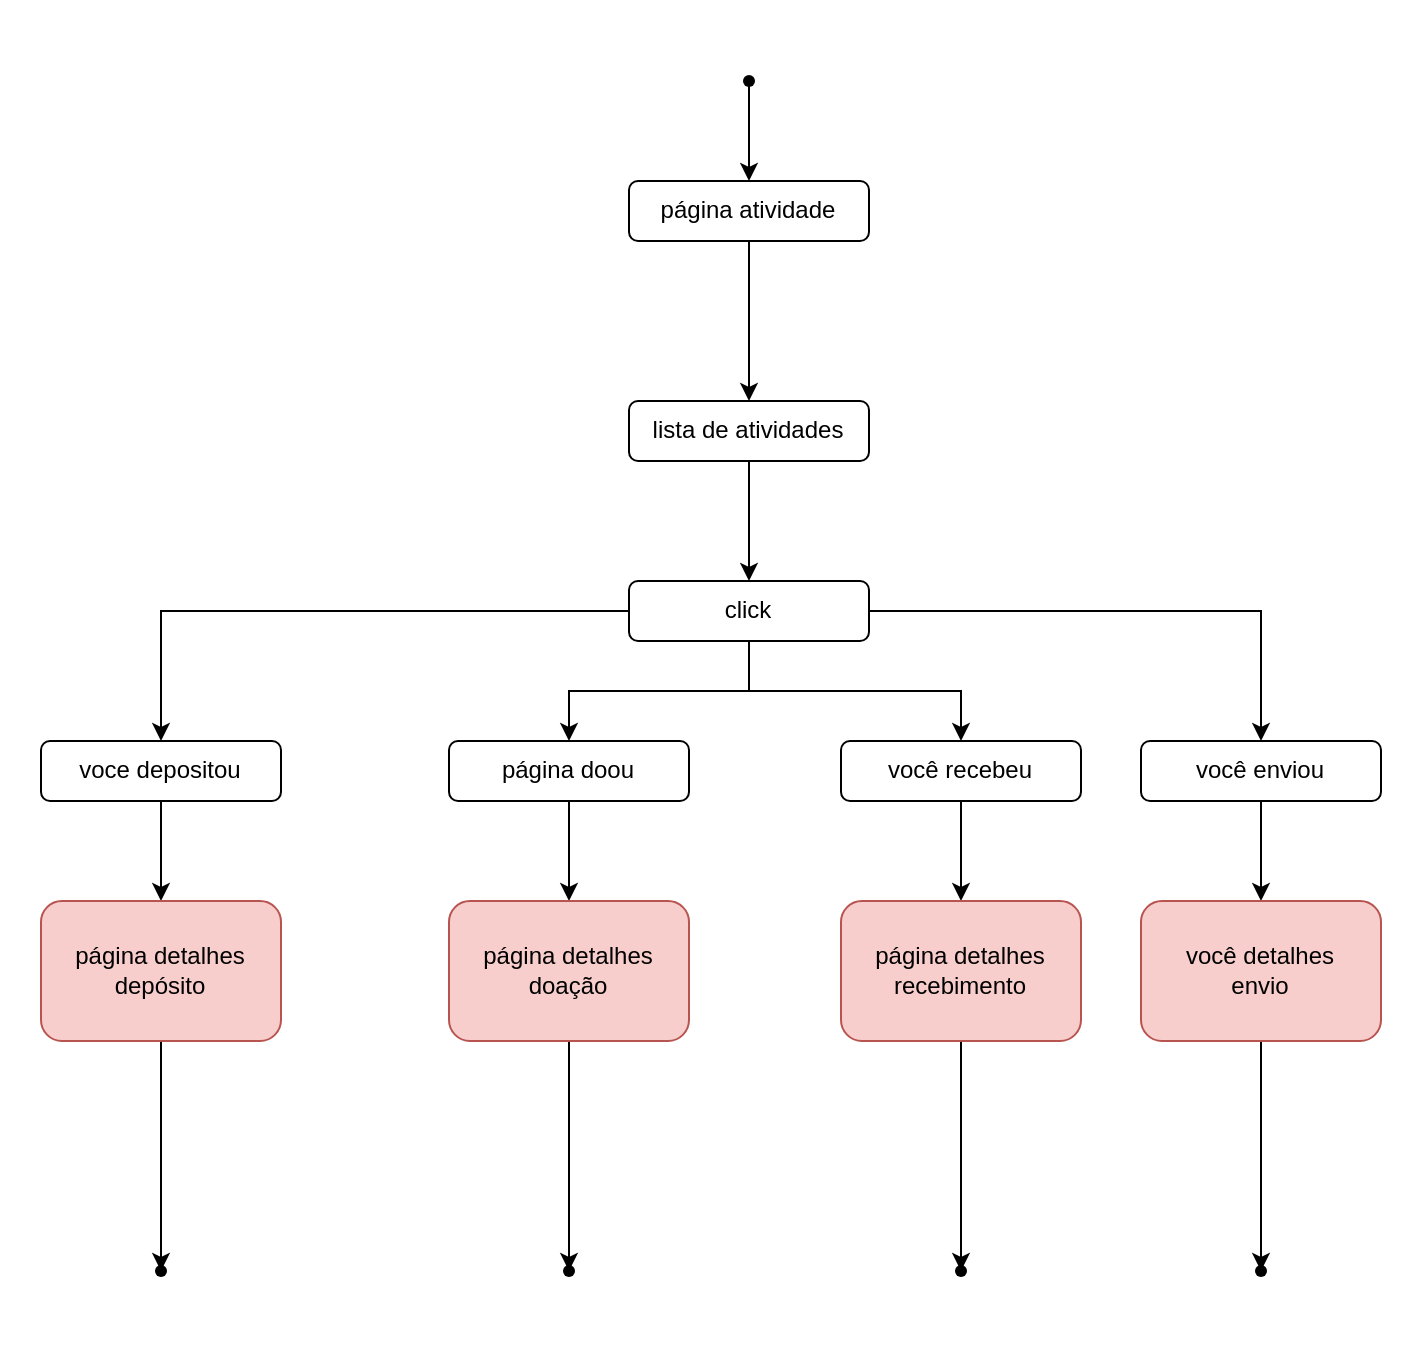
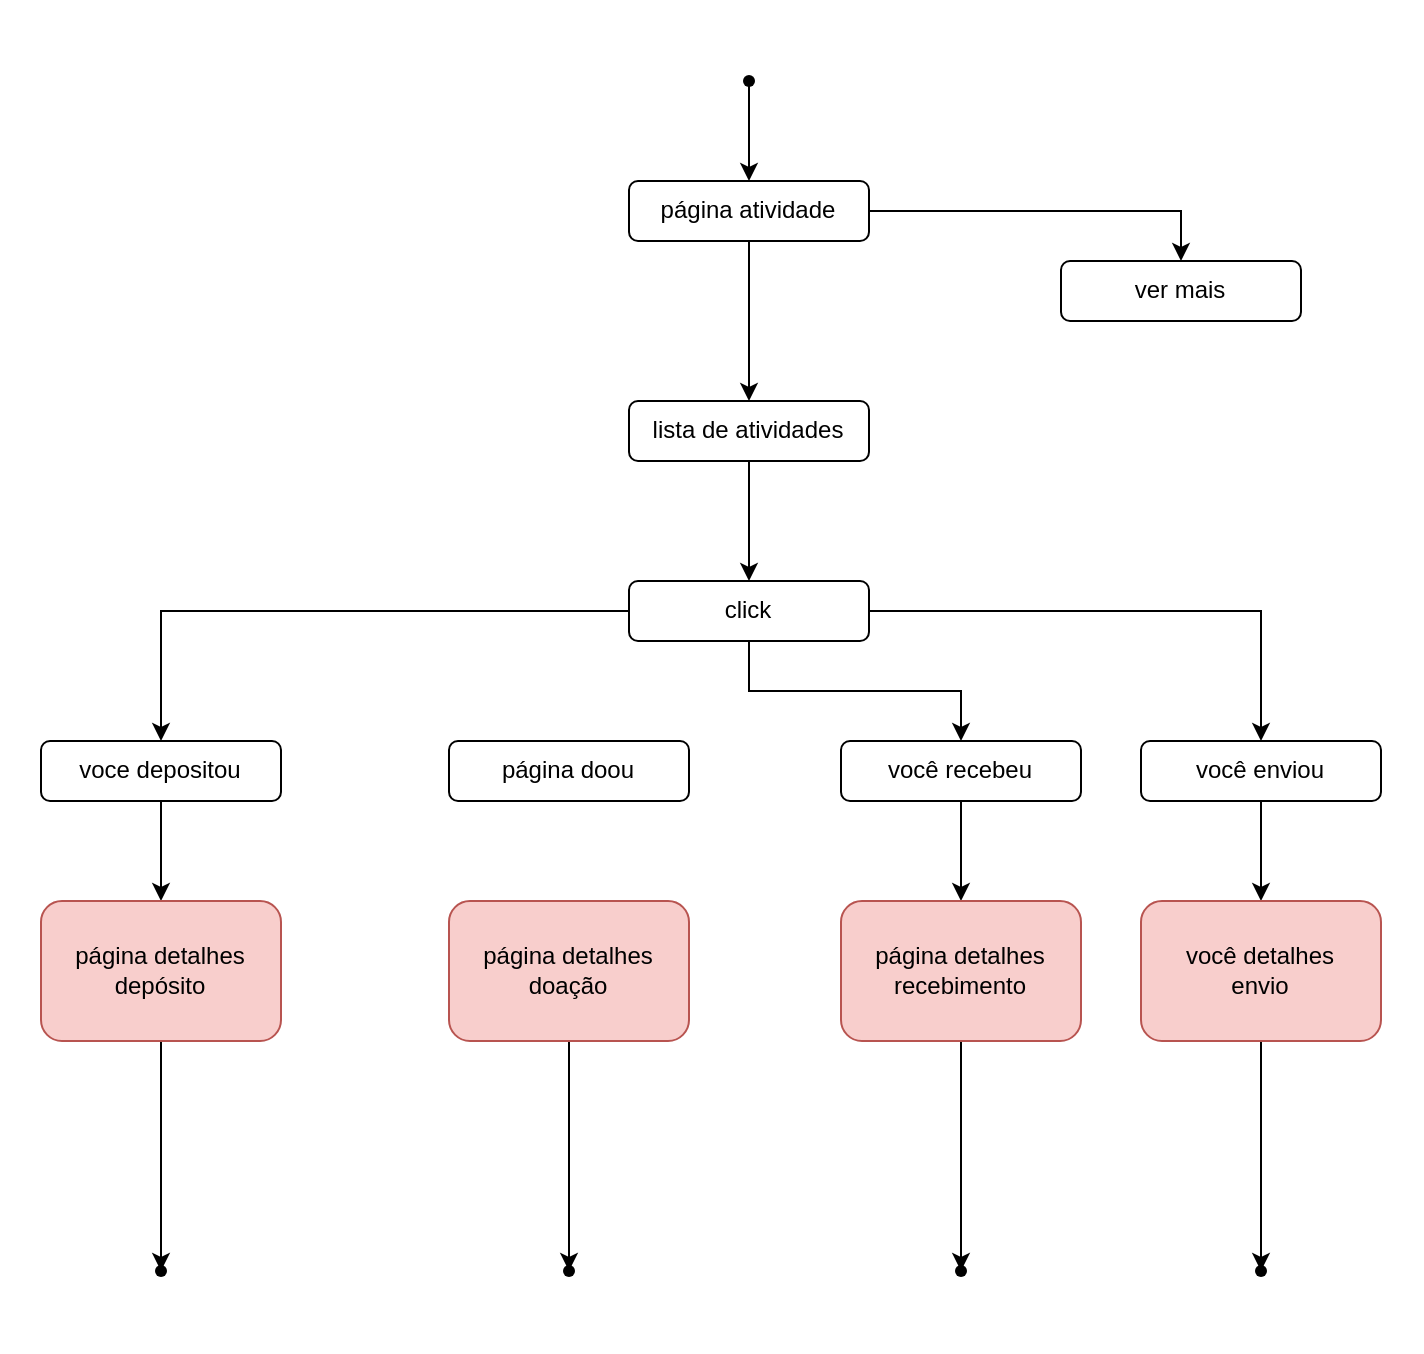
none -> (1043, 211)
none -> (1181, 291)
(639, 691) -> none
(569, 844) -> none
